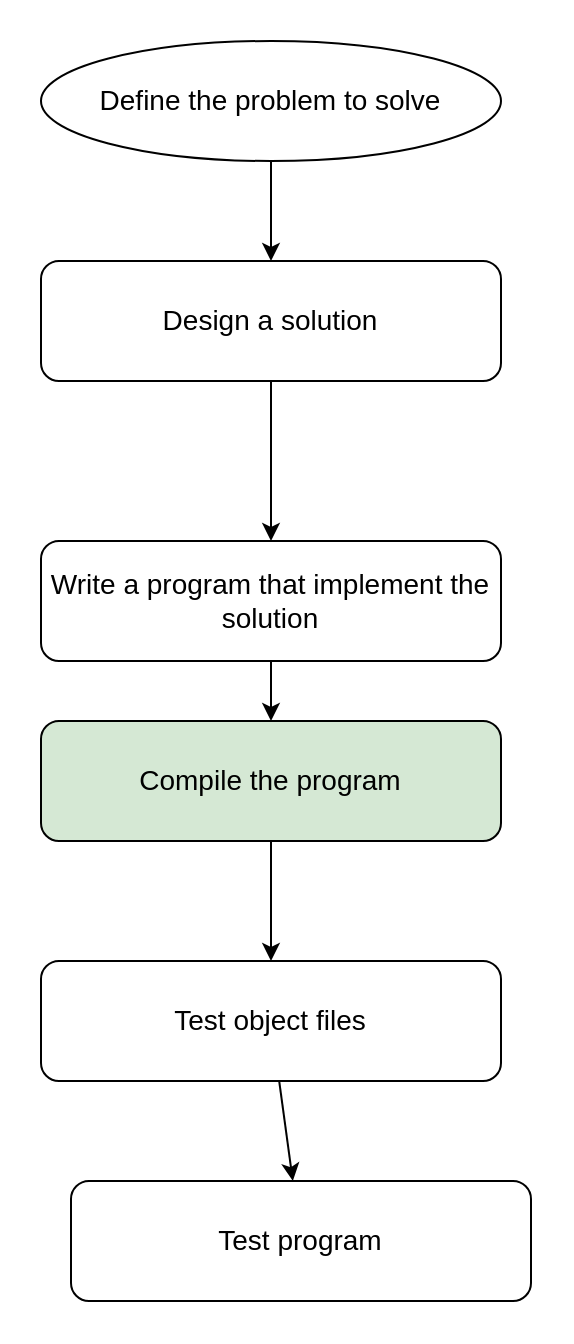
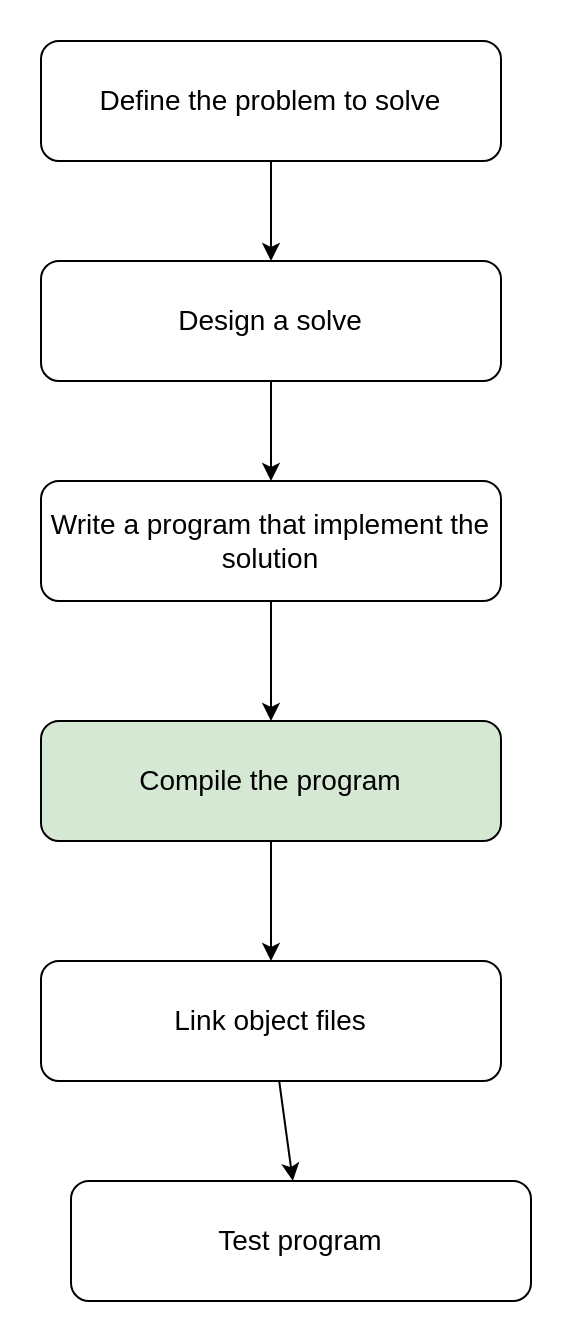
(271, 101) -> (271, 101)
(271, 321) -> (271, 321)
(271, 601) -> (271, 541)
(271, 1021) -> (271, 1021)
